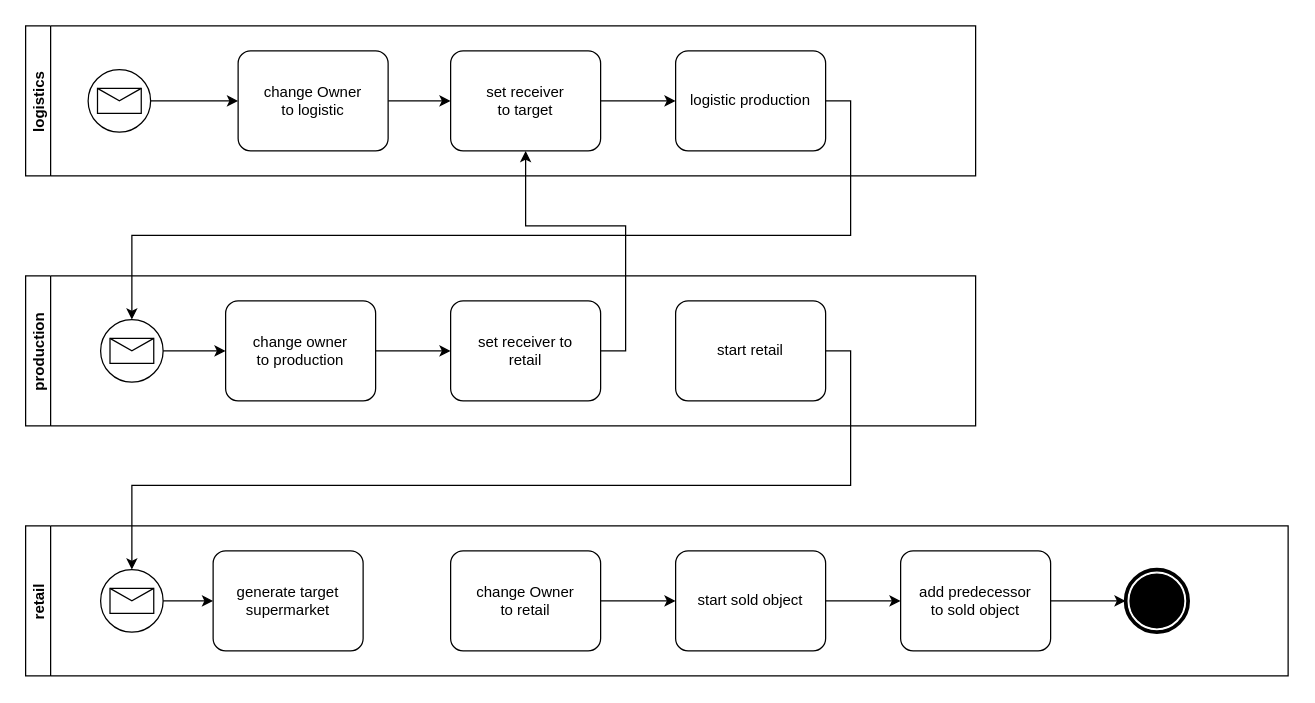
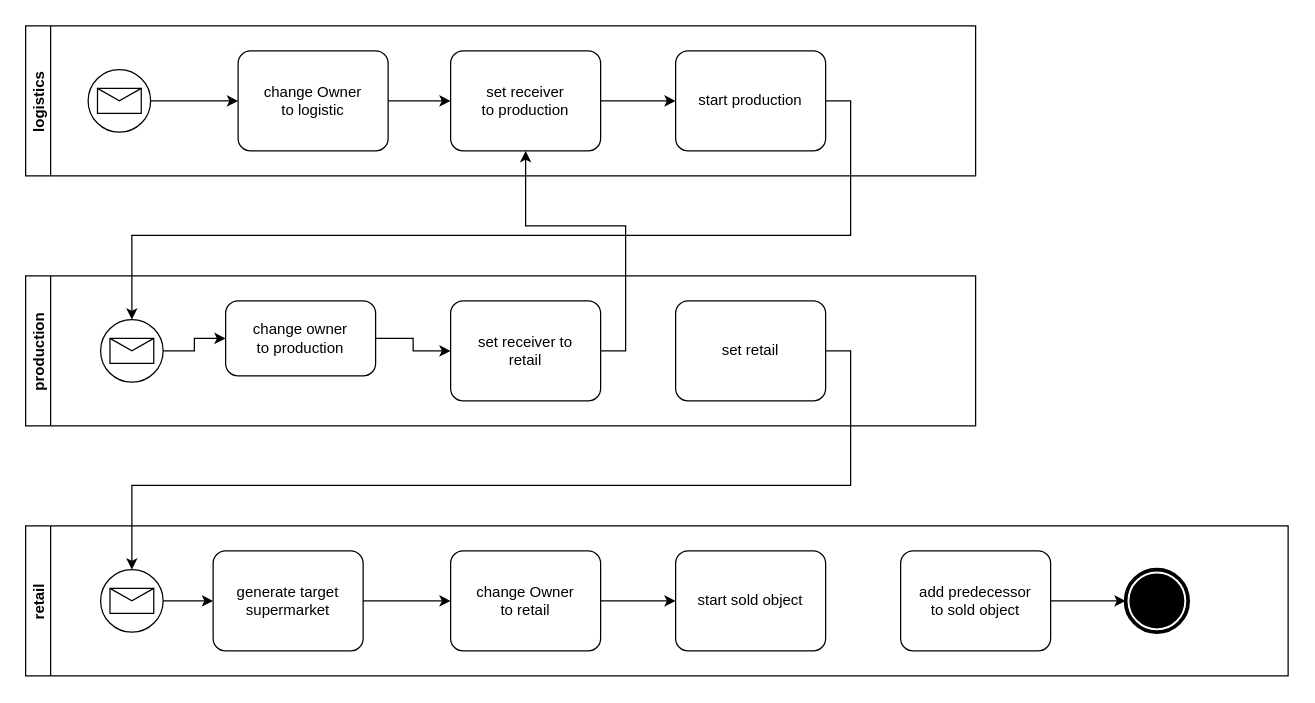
(526, 101) -> (526, 101)
(751, 101) -> (751, 101)
(301, 351) -> (301, 338)
(751, 351) -> (751, 351)
none -> (402, 601)
(859, 601) -> none
